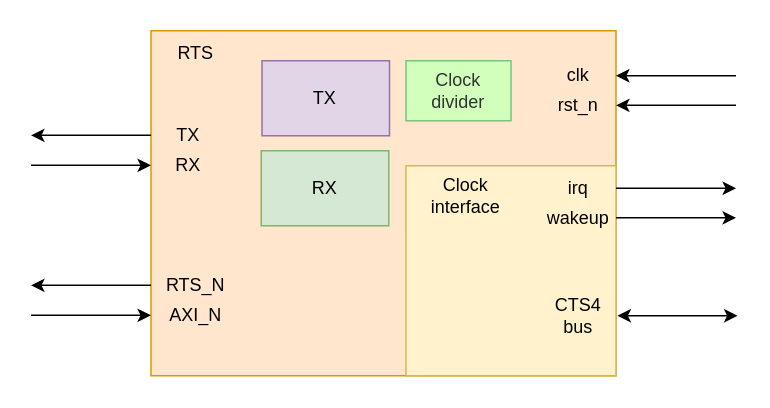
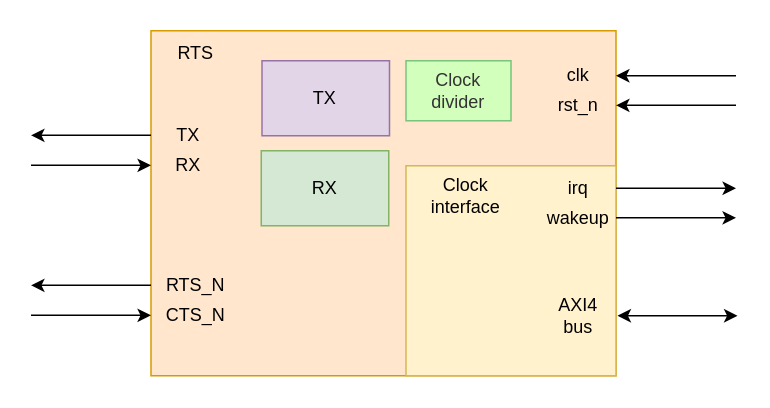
(196, 316) -> (196, 316)
(578, 316) -> (578, 316)
